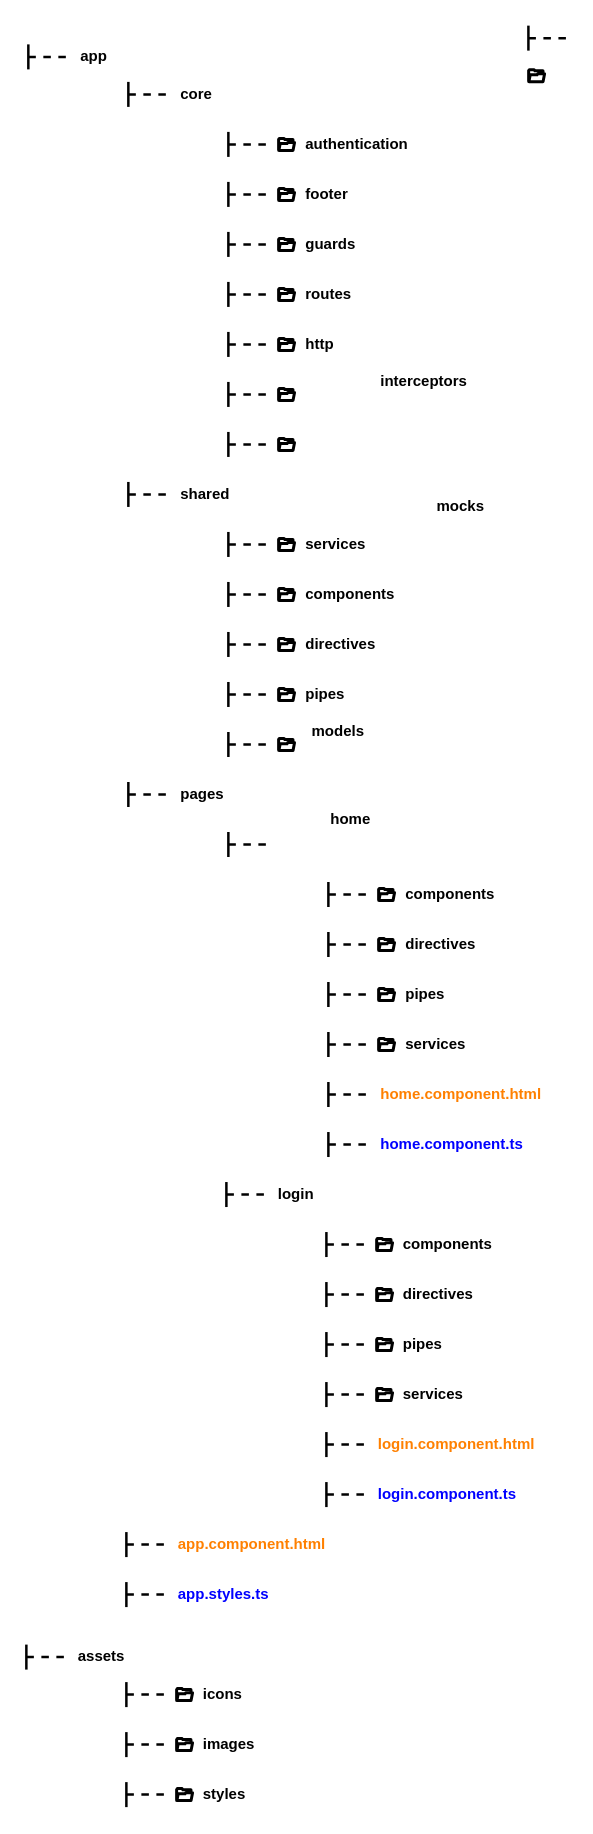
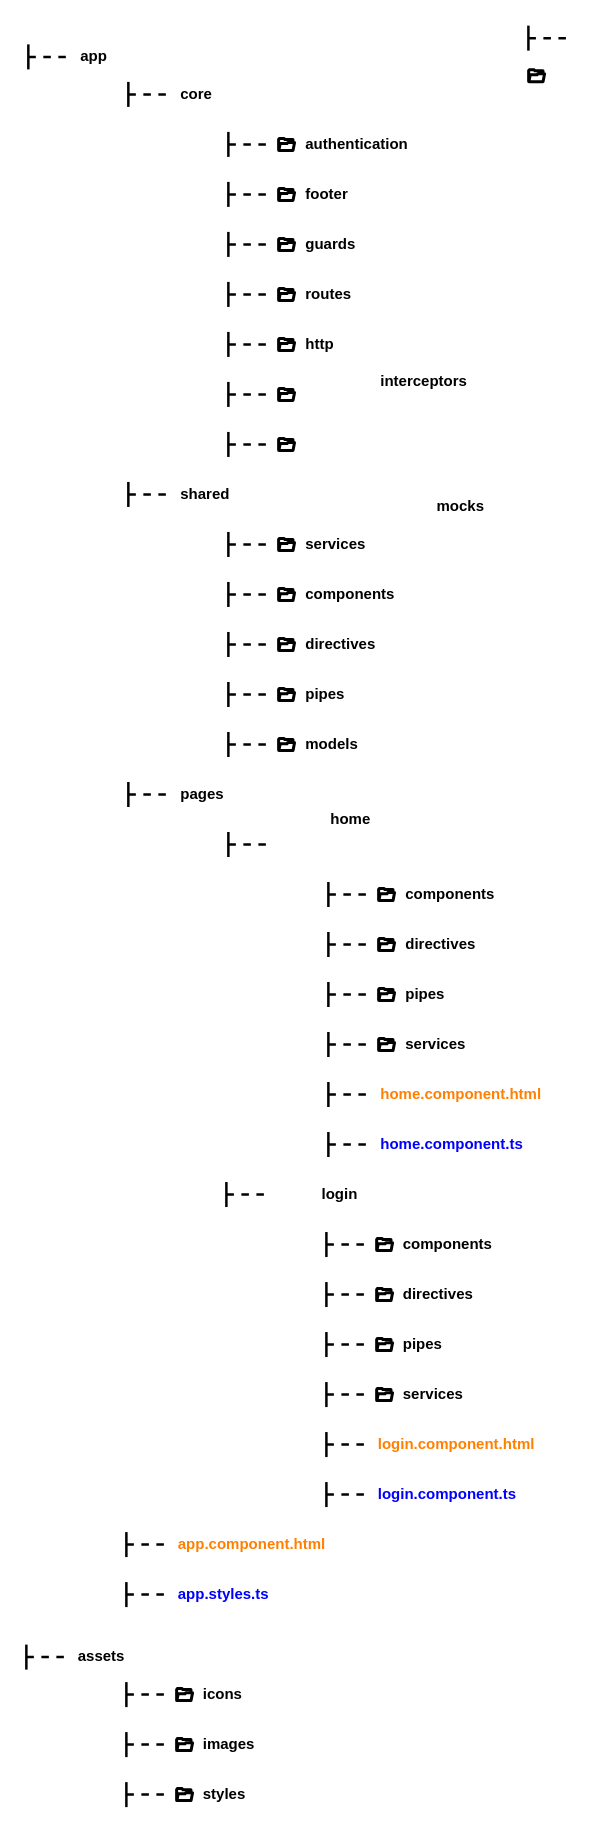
(341, 732) -> (334, 744)
(307, 1194) -> (351, 1194)
